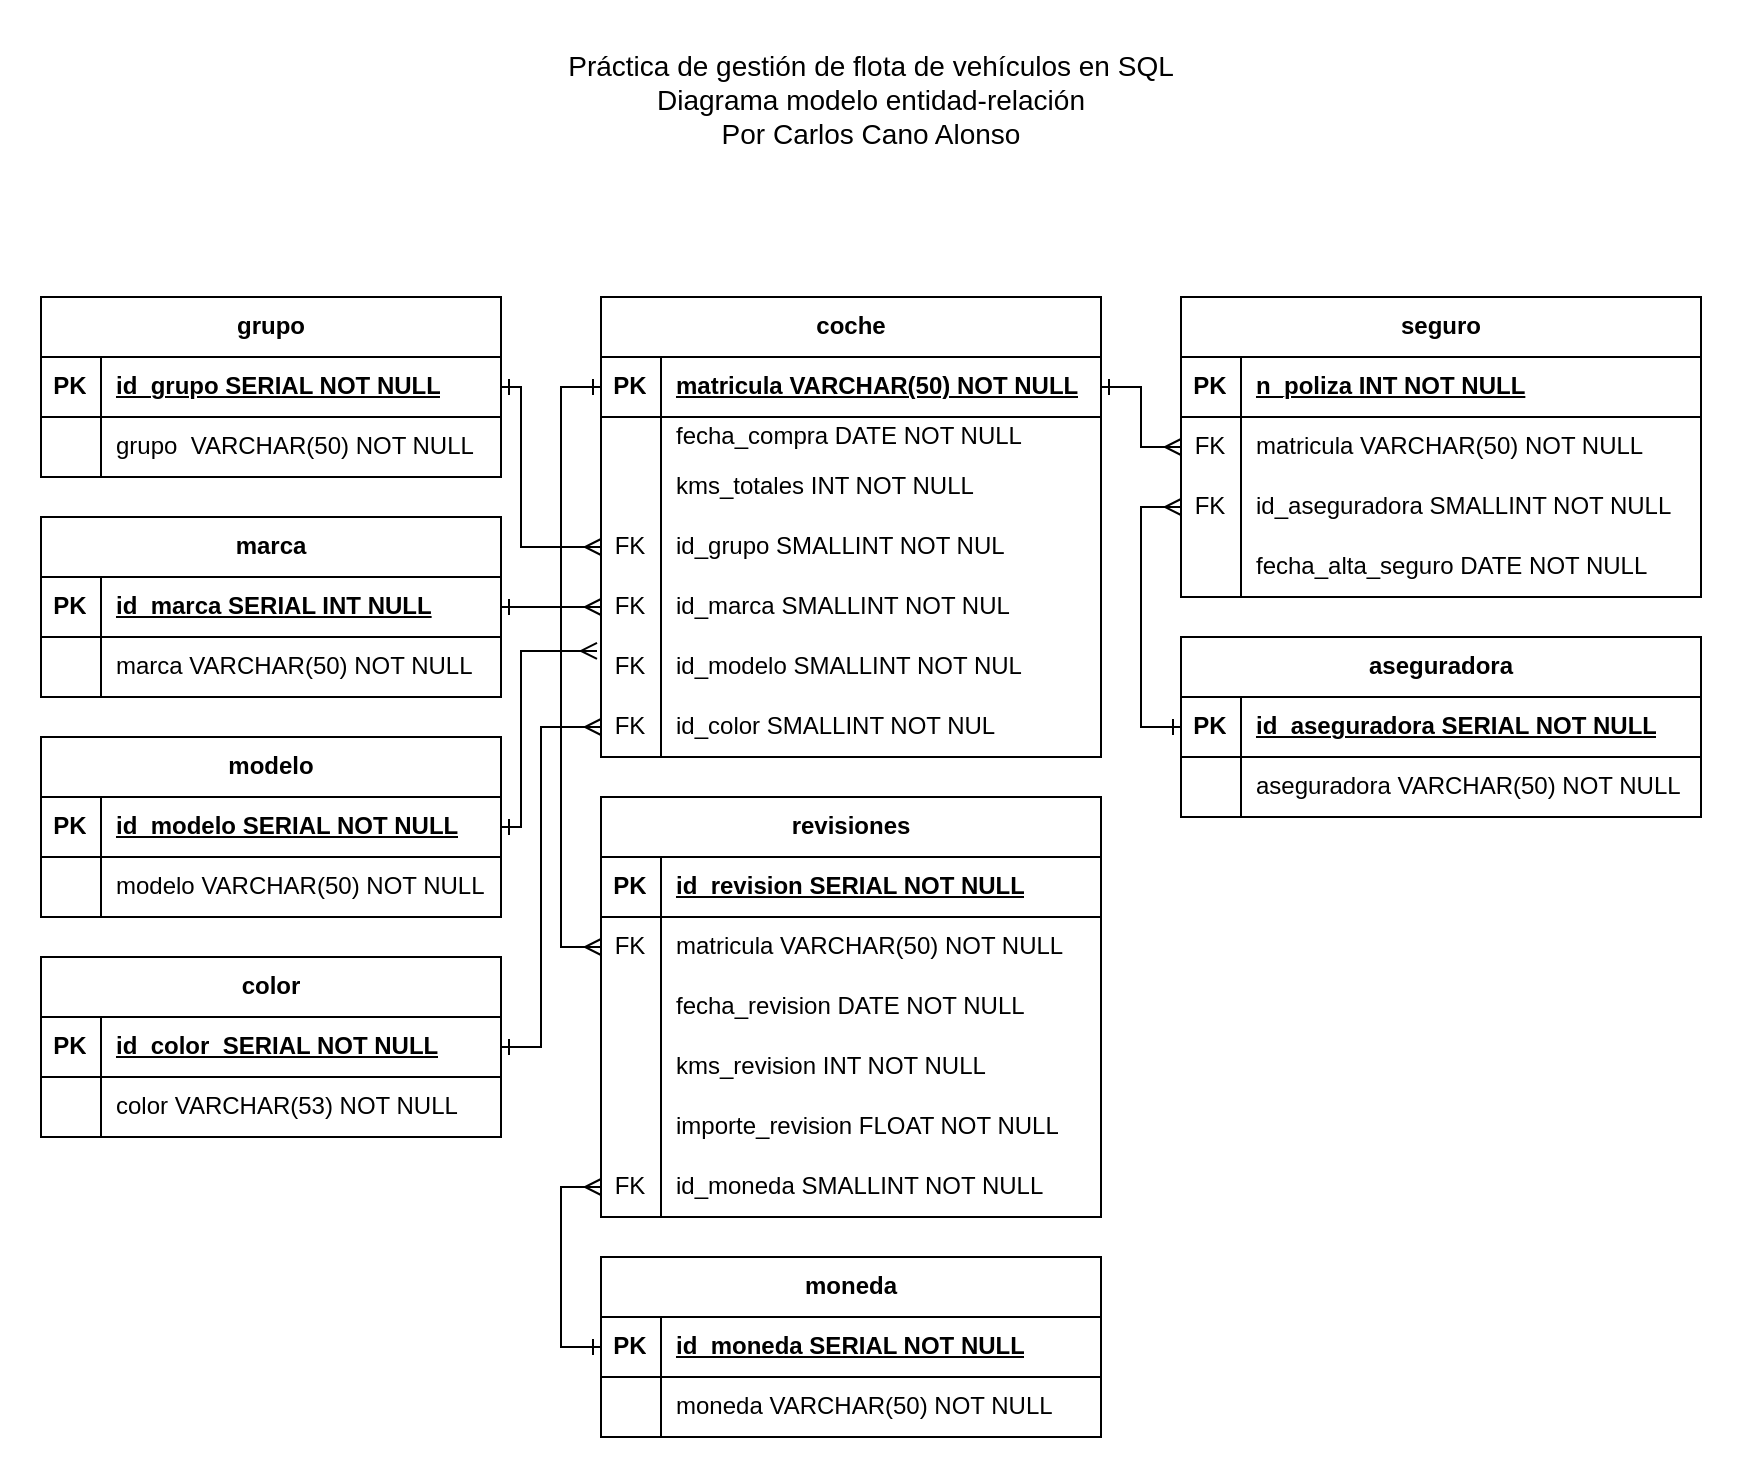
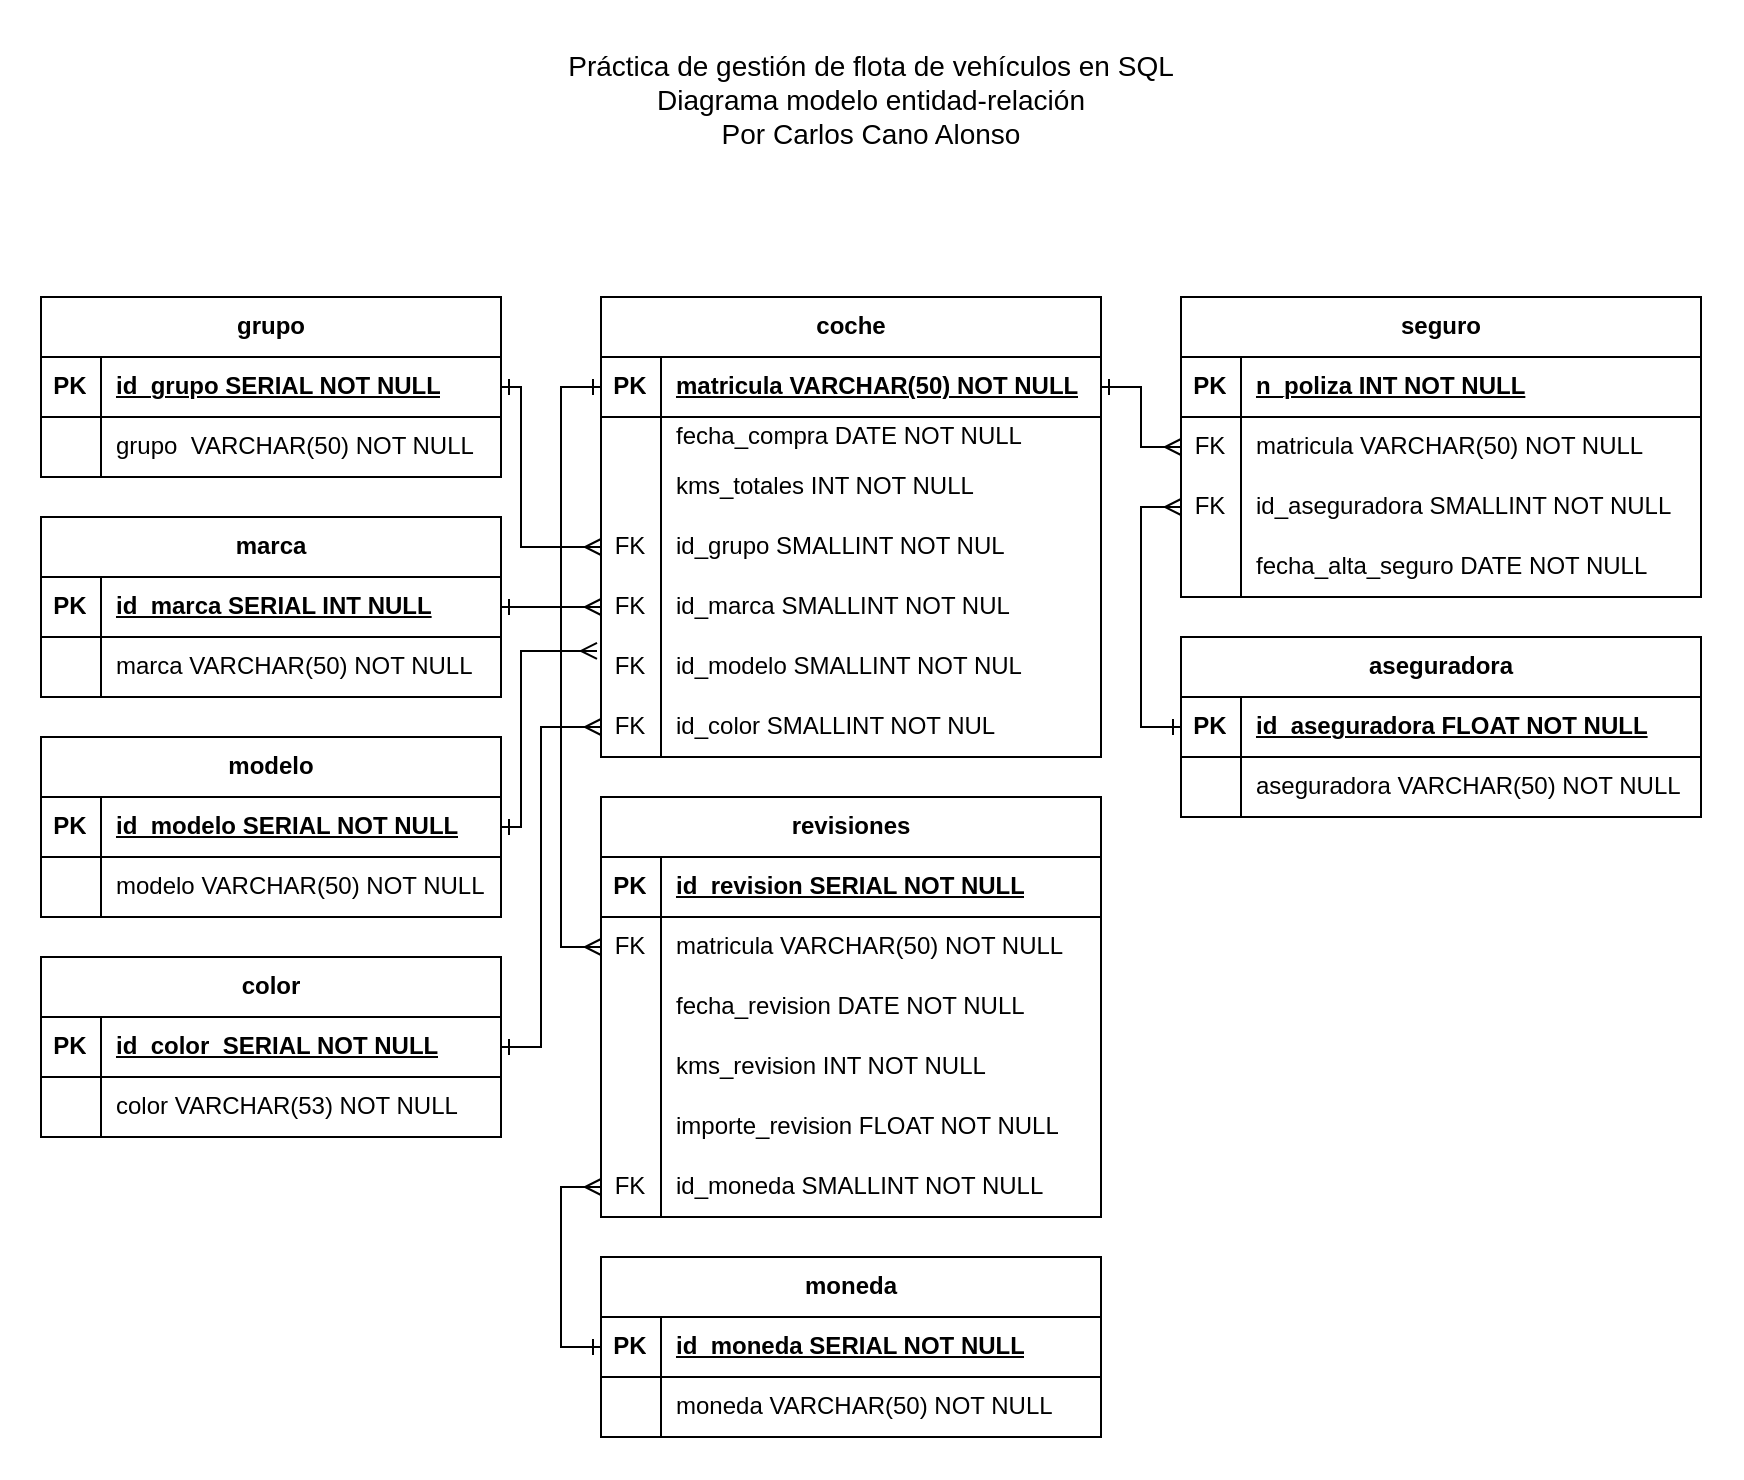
(1446, 727) -> (1439, 727)
